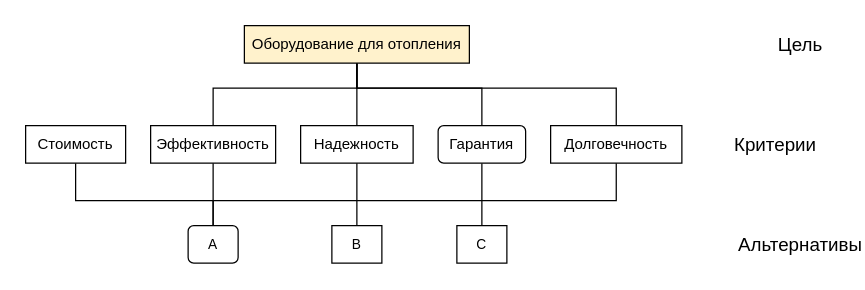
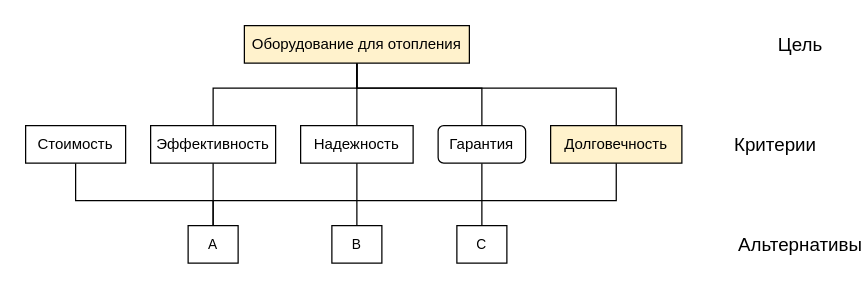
(616, 144) -> (616, 144)
(213, 244) -> (213, 244)
